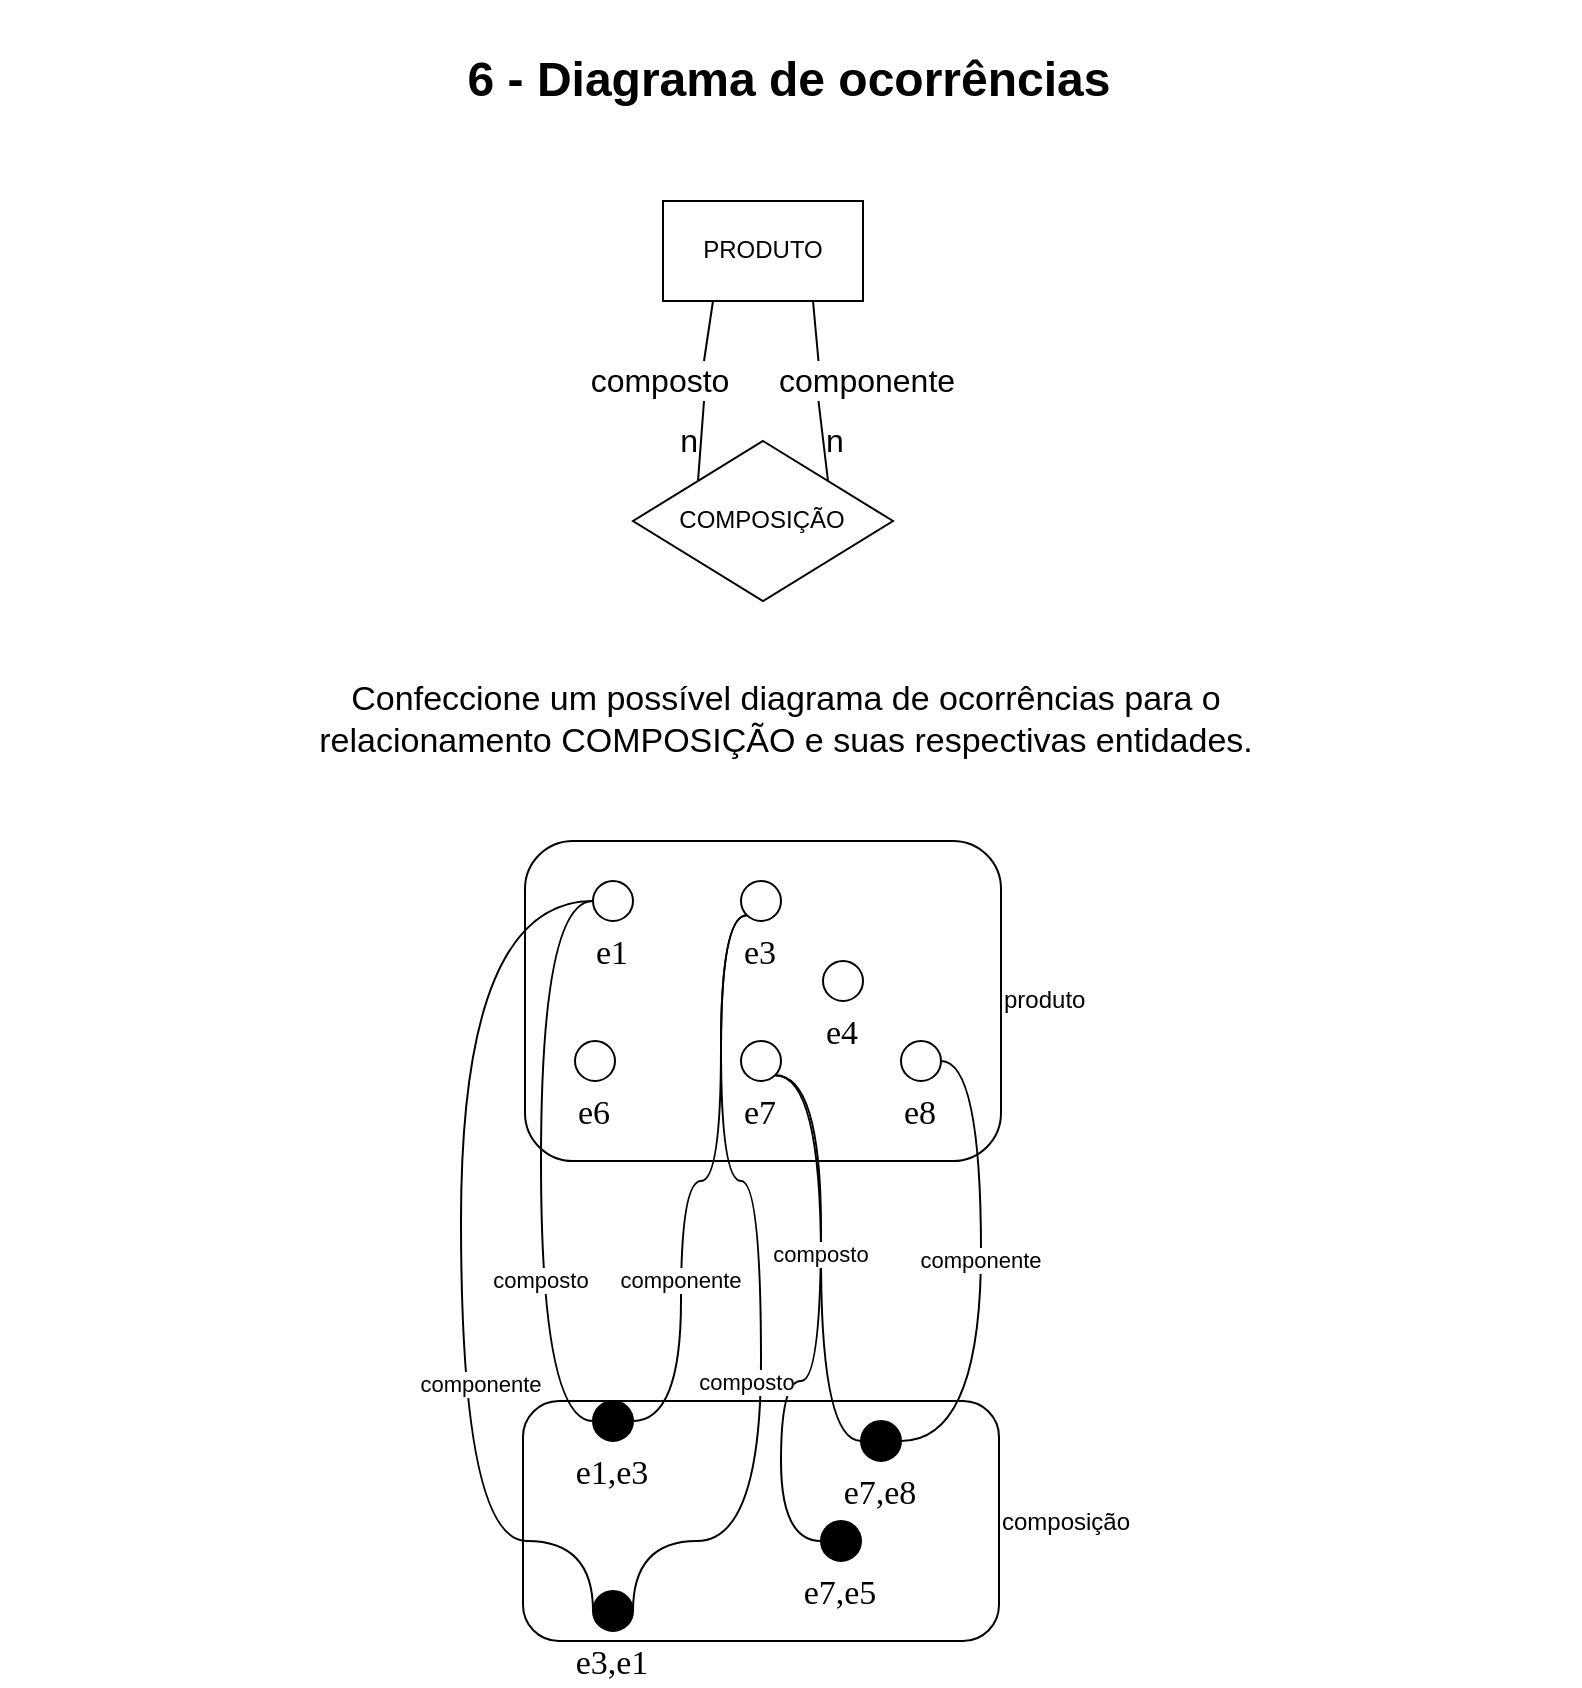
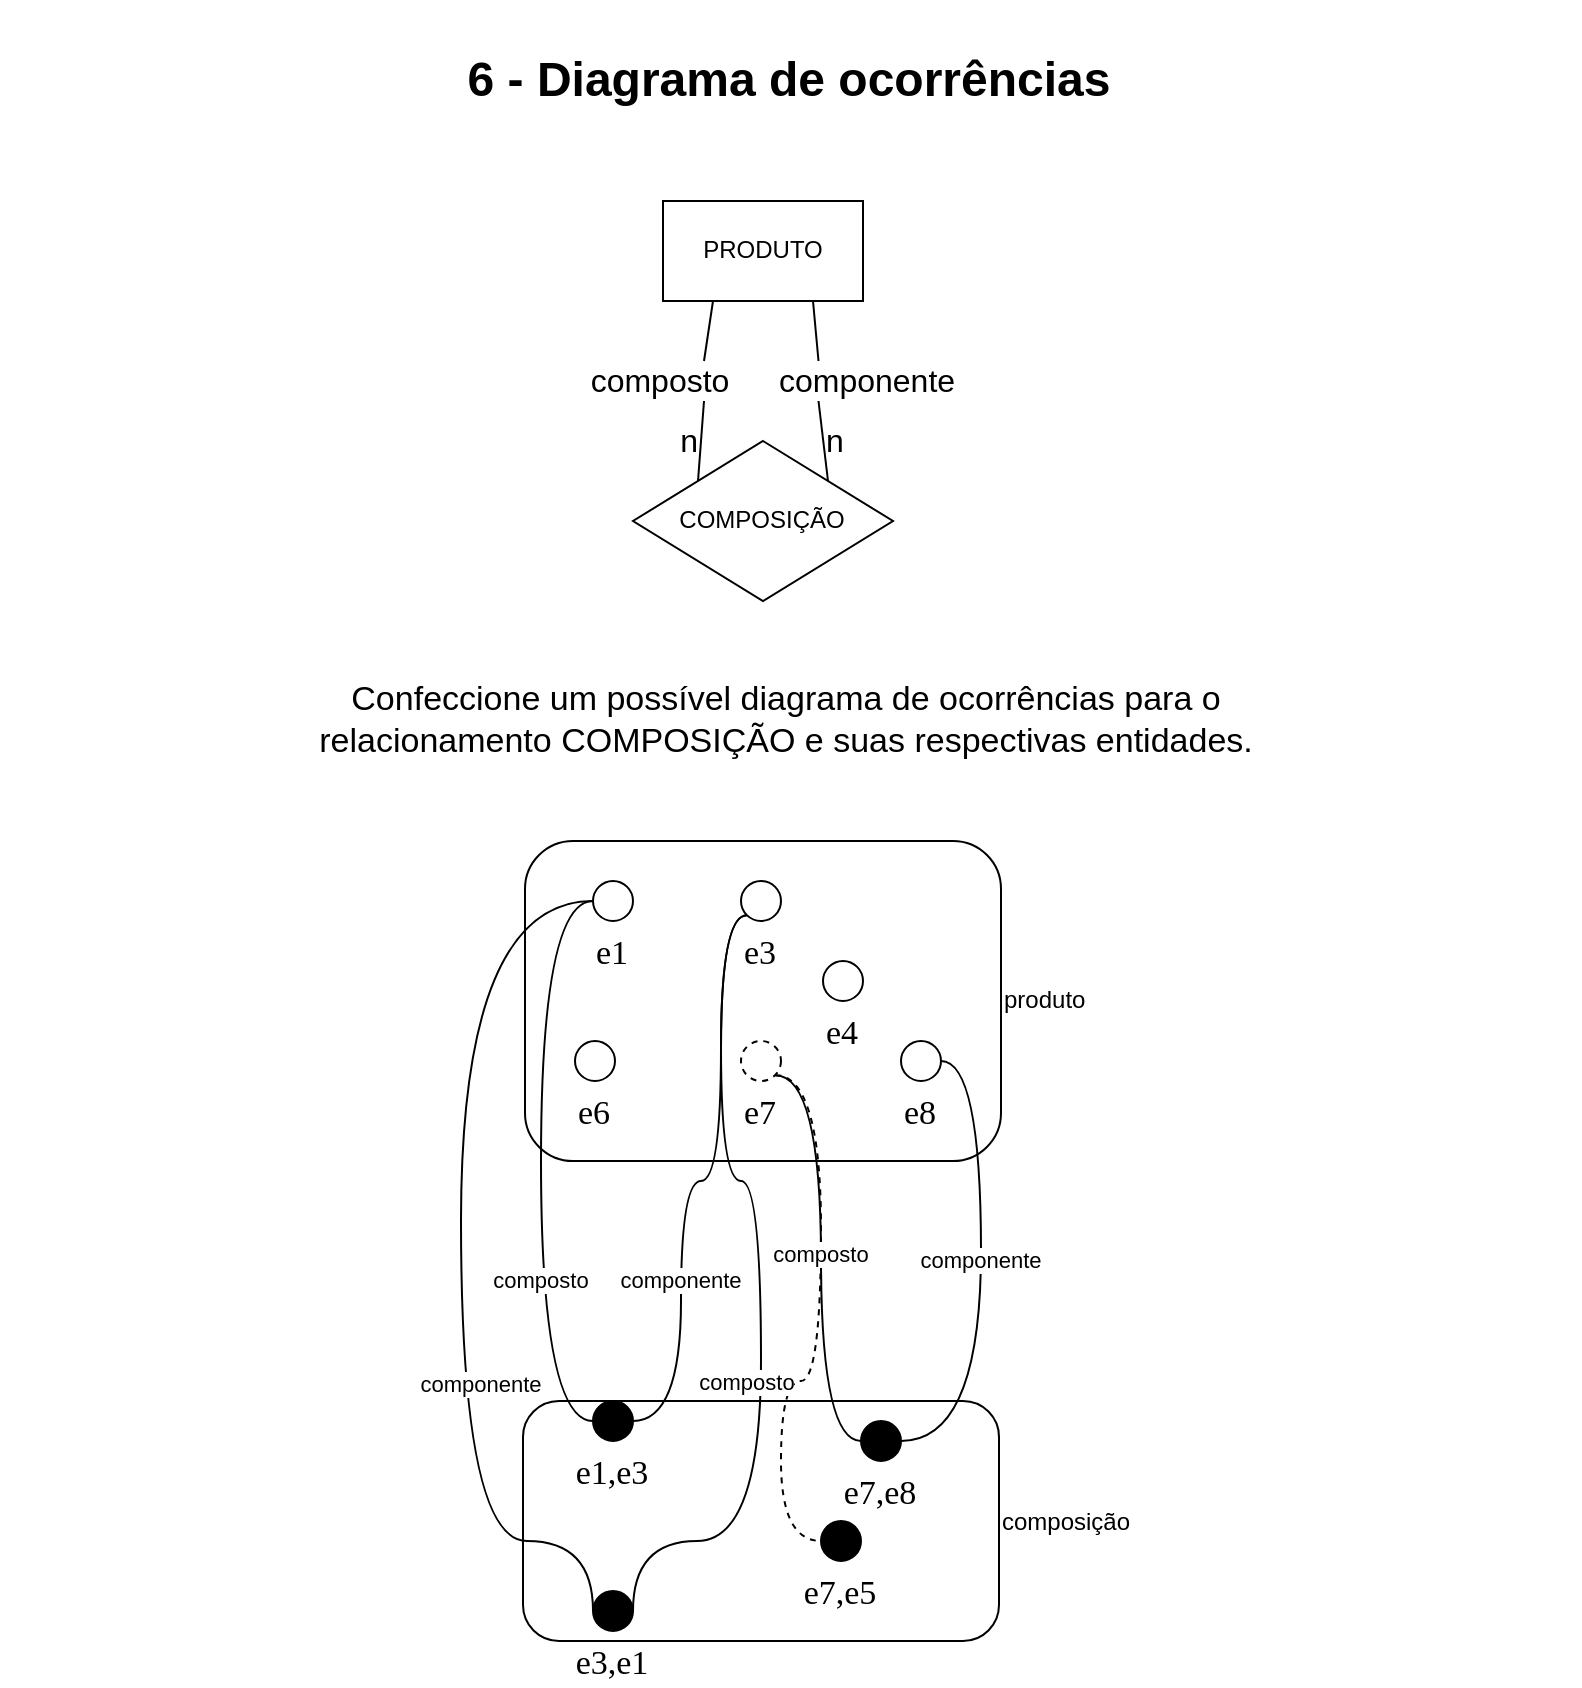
(761, 1061) -> (761, 1061)
(782, 1478) -> (782, 1478)
